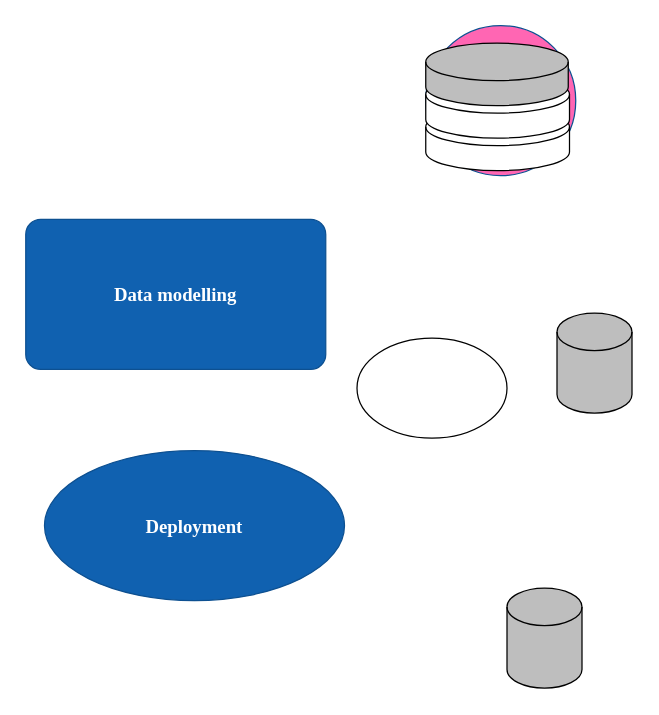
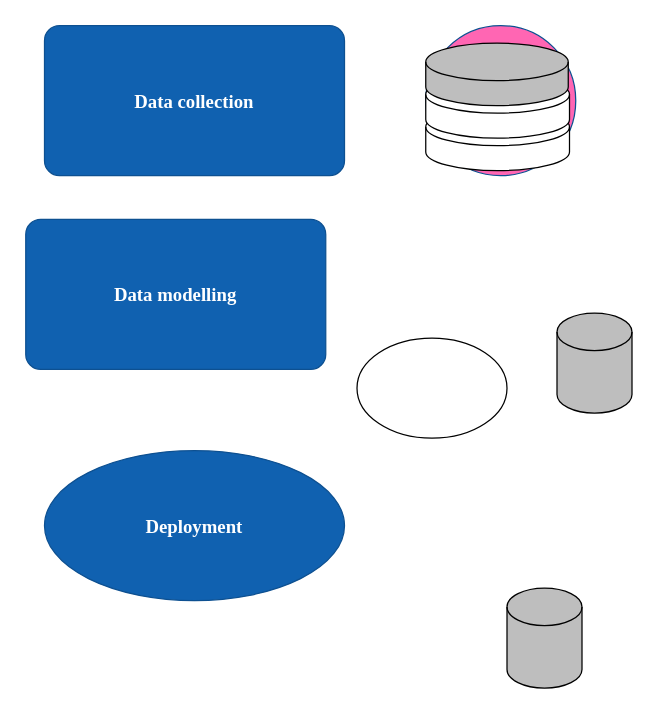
none -> (194, 101)
